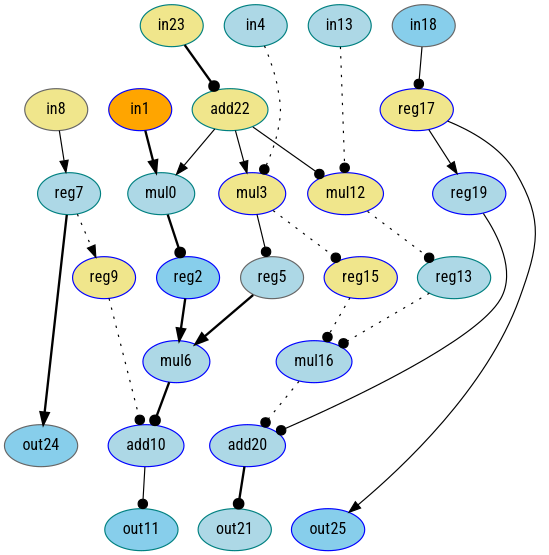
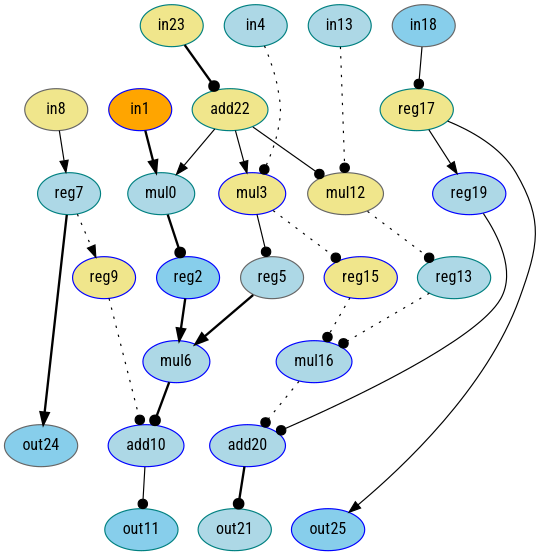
(417, 110) -> (417, 110)
(346, 194) -> (346, 194)
